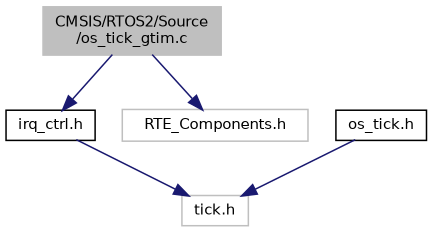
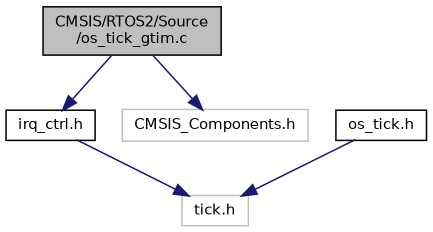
(132, 31) -> (132, 31)
(215, 125) -> (215, 125)
